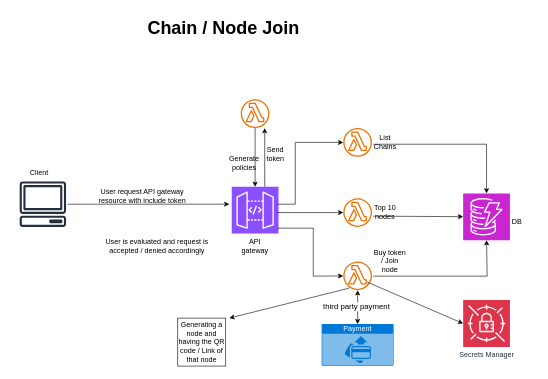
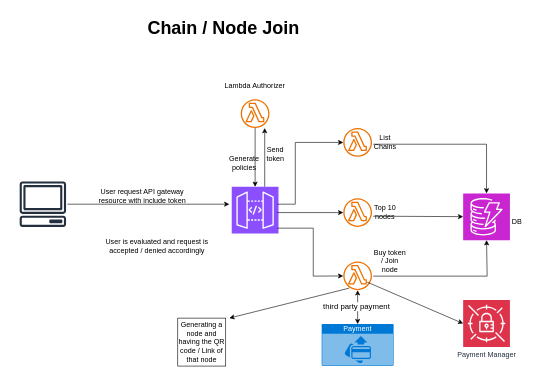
none -> (255, 86)
(39, 173) -> none
(255, 246) -> none
(487, 356) -> (487, 356)
